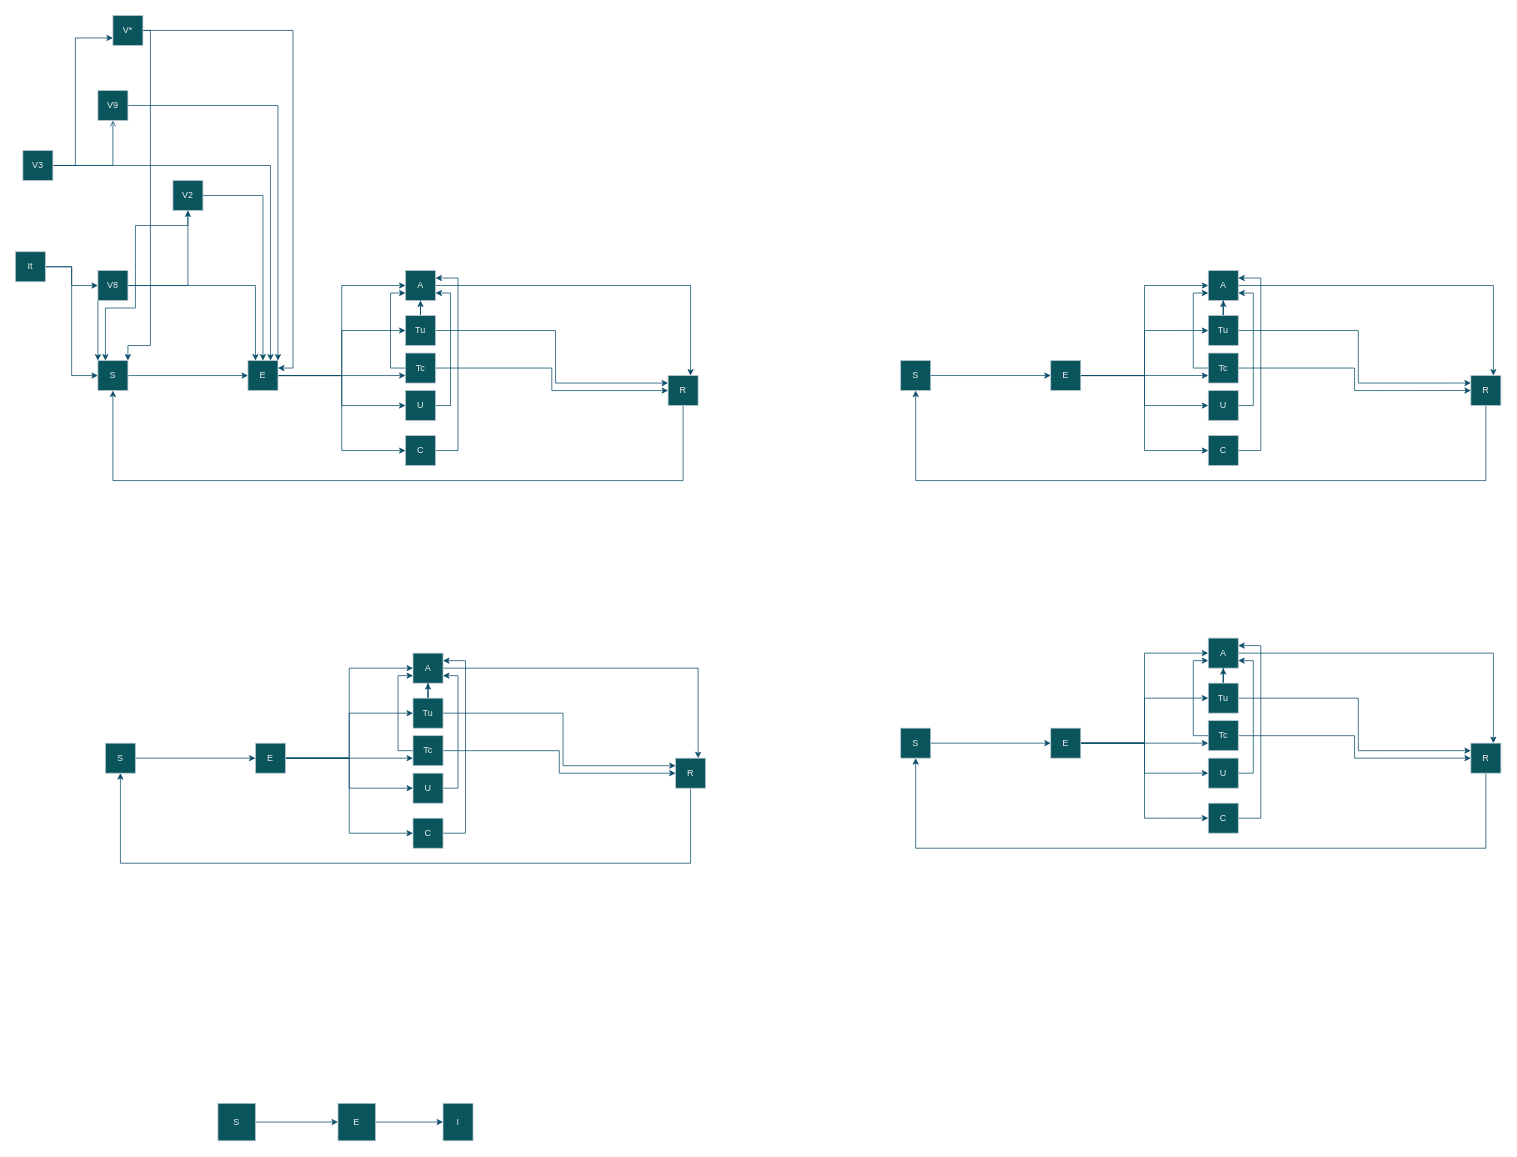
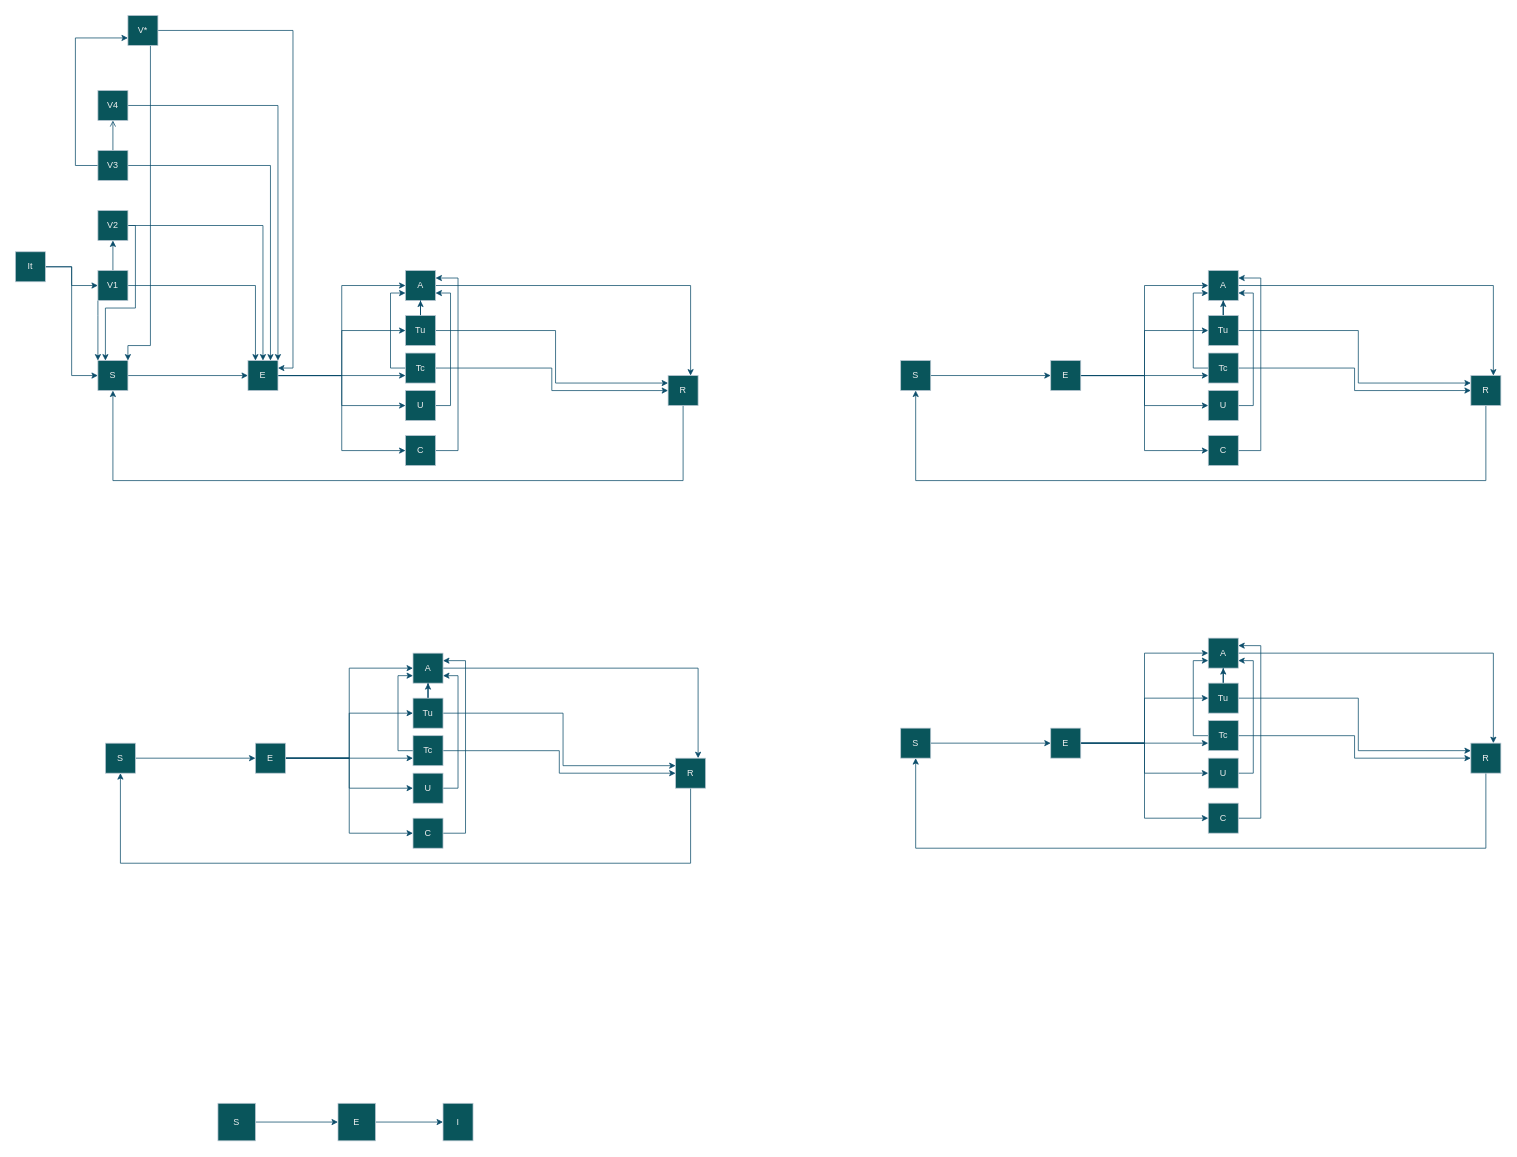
(128, 30) -> (143, 30)
(113, 105) -> (113, 105)
(38, 165) -> (113, 165)
(188, 195) -> (113, 225)
(113, 285) -> (113, 285)
